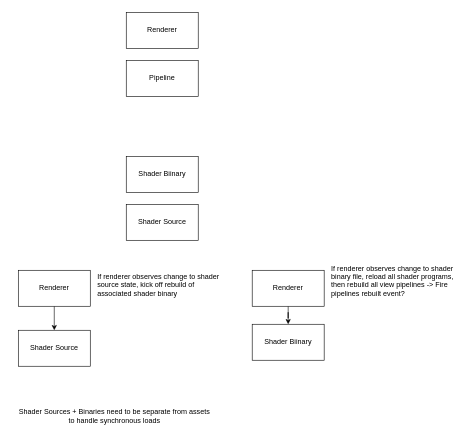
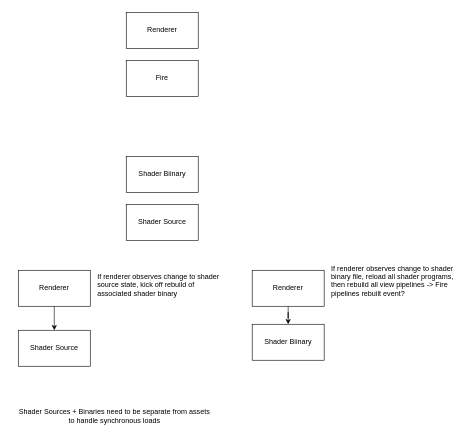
(162, 78) -> (162, 78)
